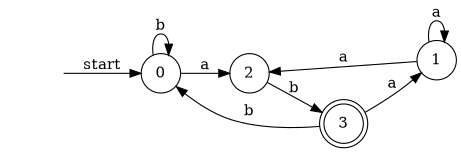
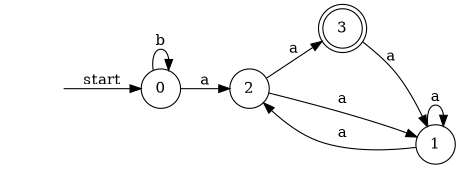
(294, 88) -> (294, 49)
none -> (338, 111)
(249, 124) -> none
